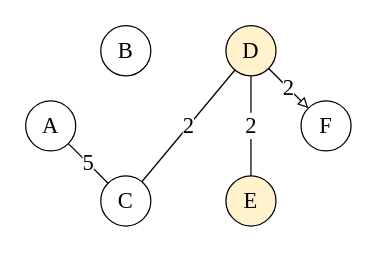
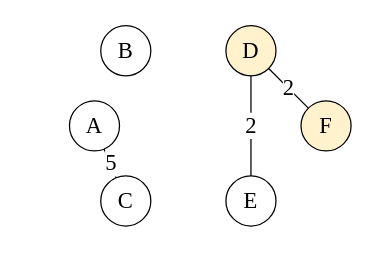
(299, 99) -> (303, 103)
(51, 126) -> (94, 126)
(188, 126) -> none
(326, 126) -> (326, 126)
(251, 201) -> (251, 201)
